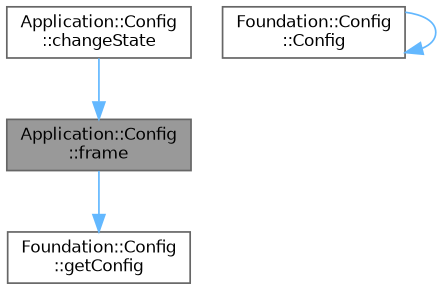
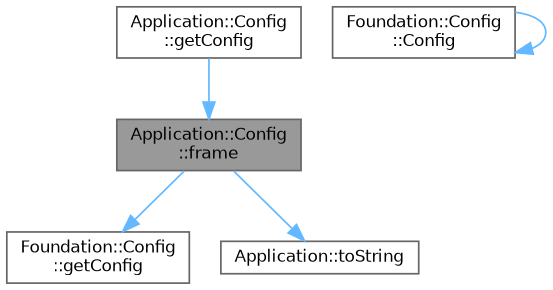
(99, 32) -> (209, 32)
none -> (320, 258)
